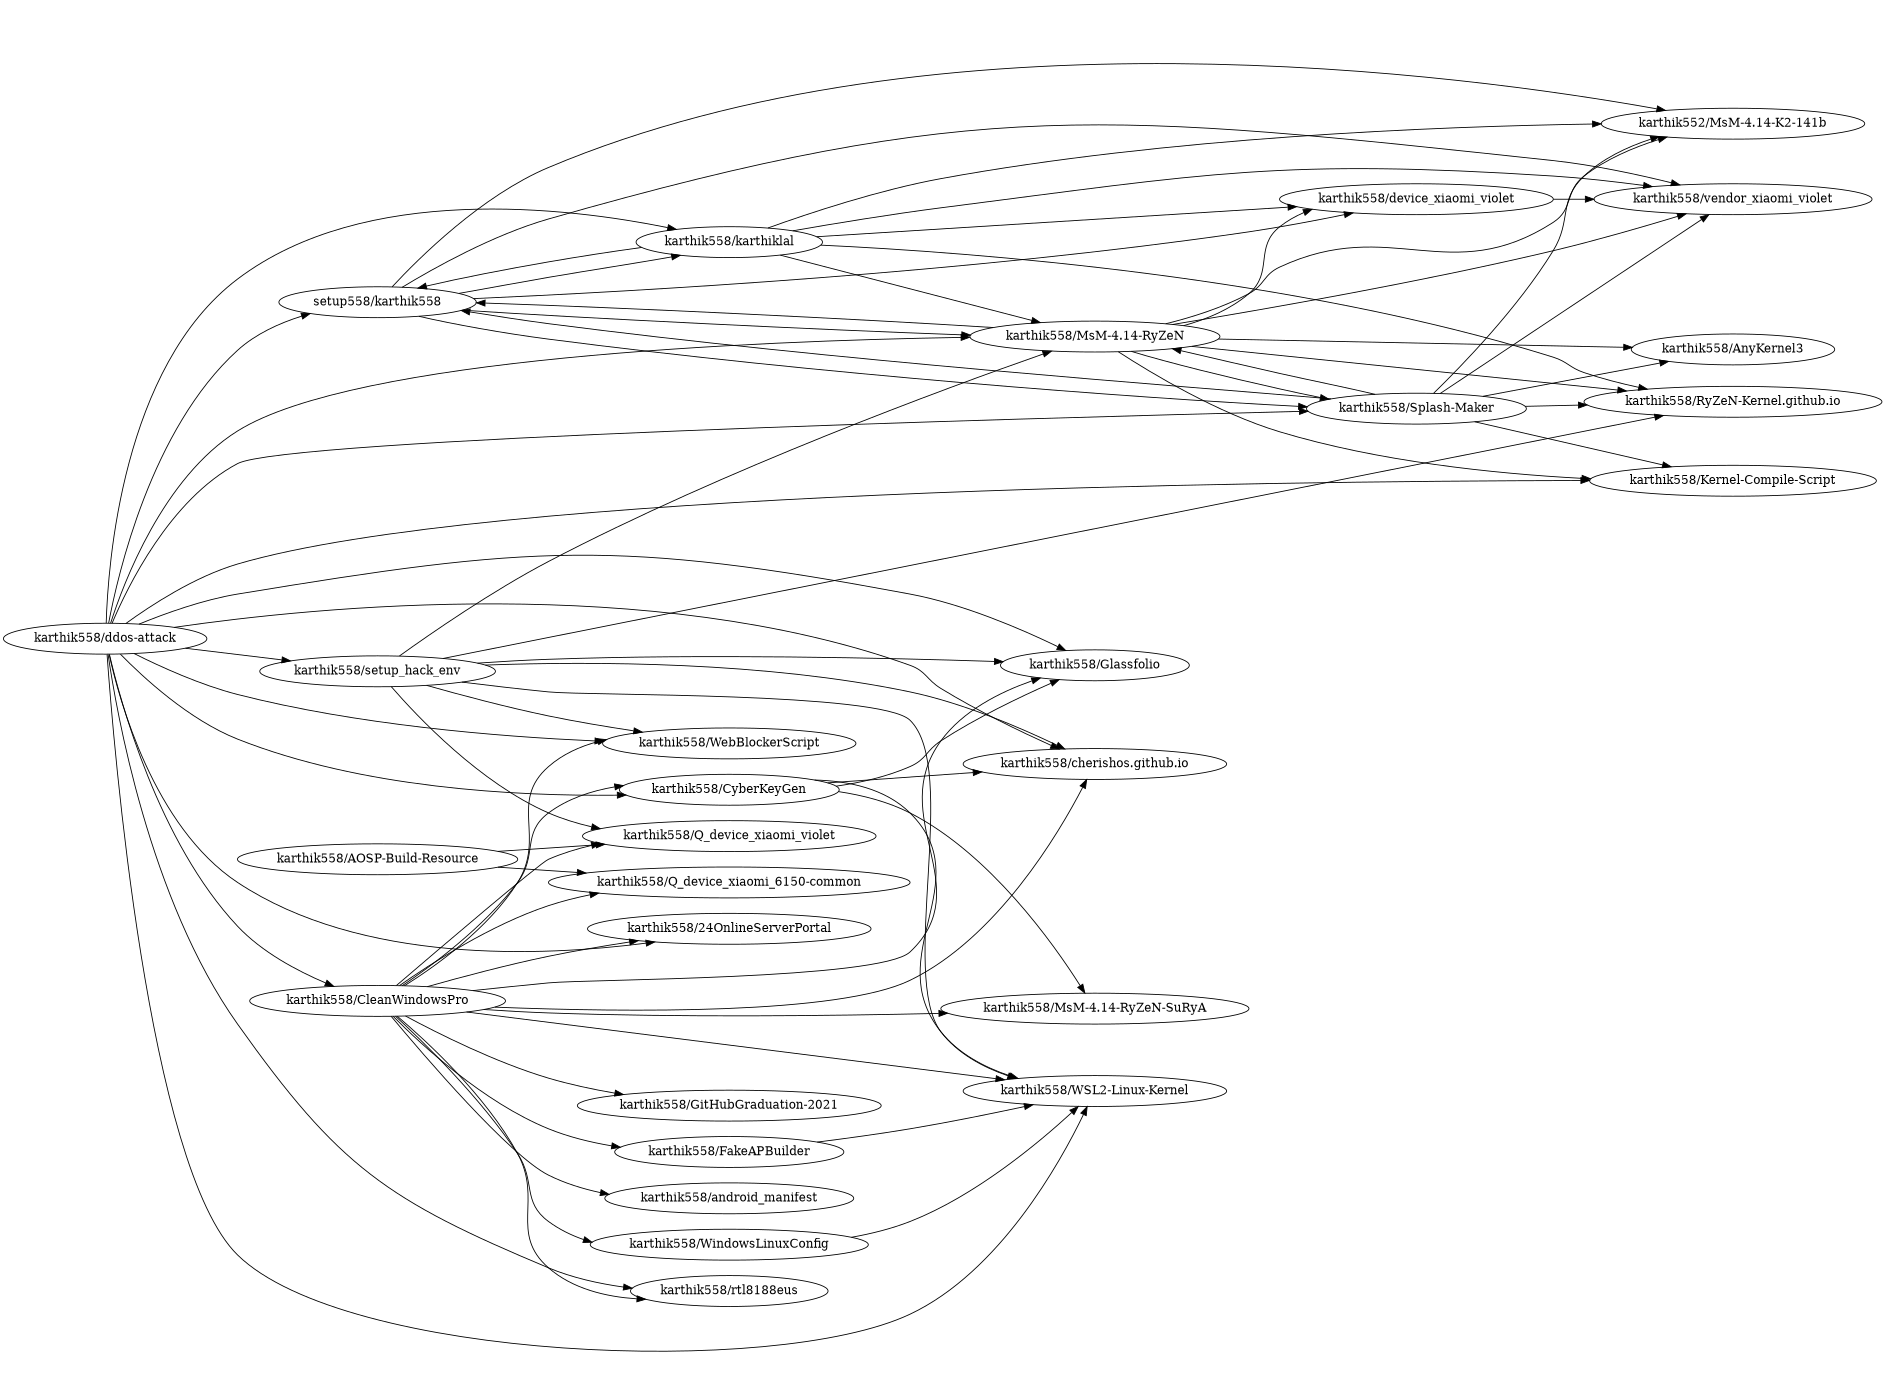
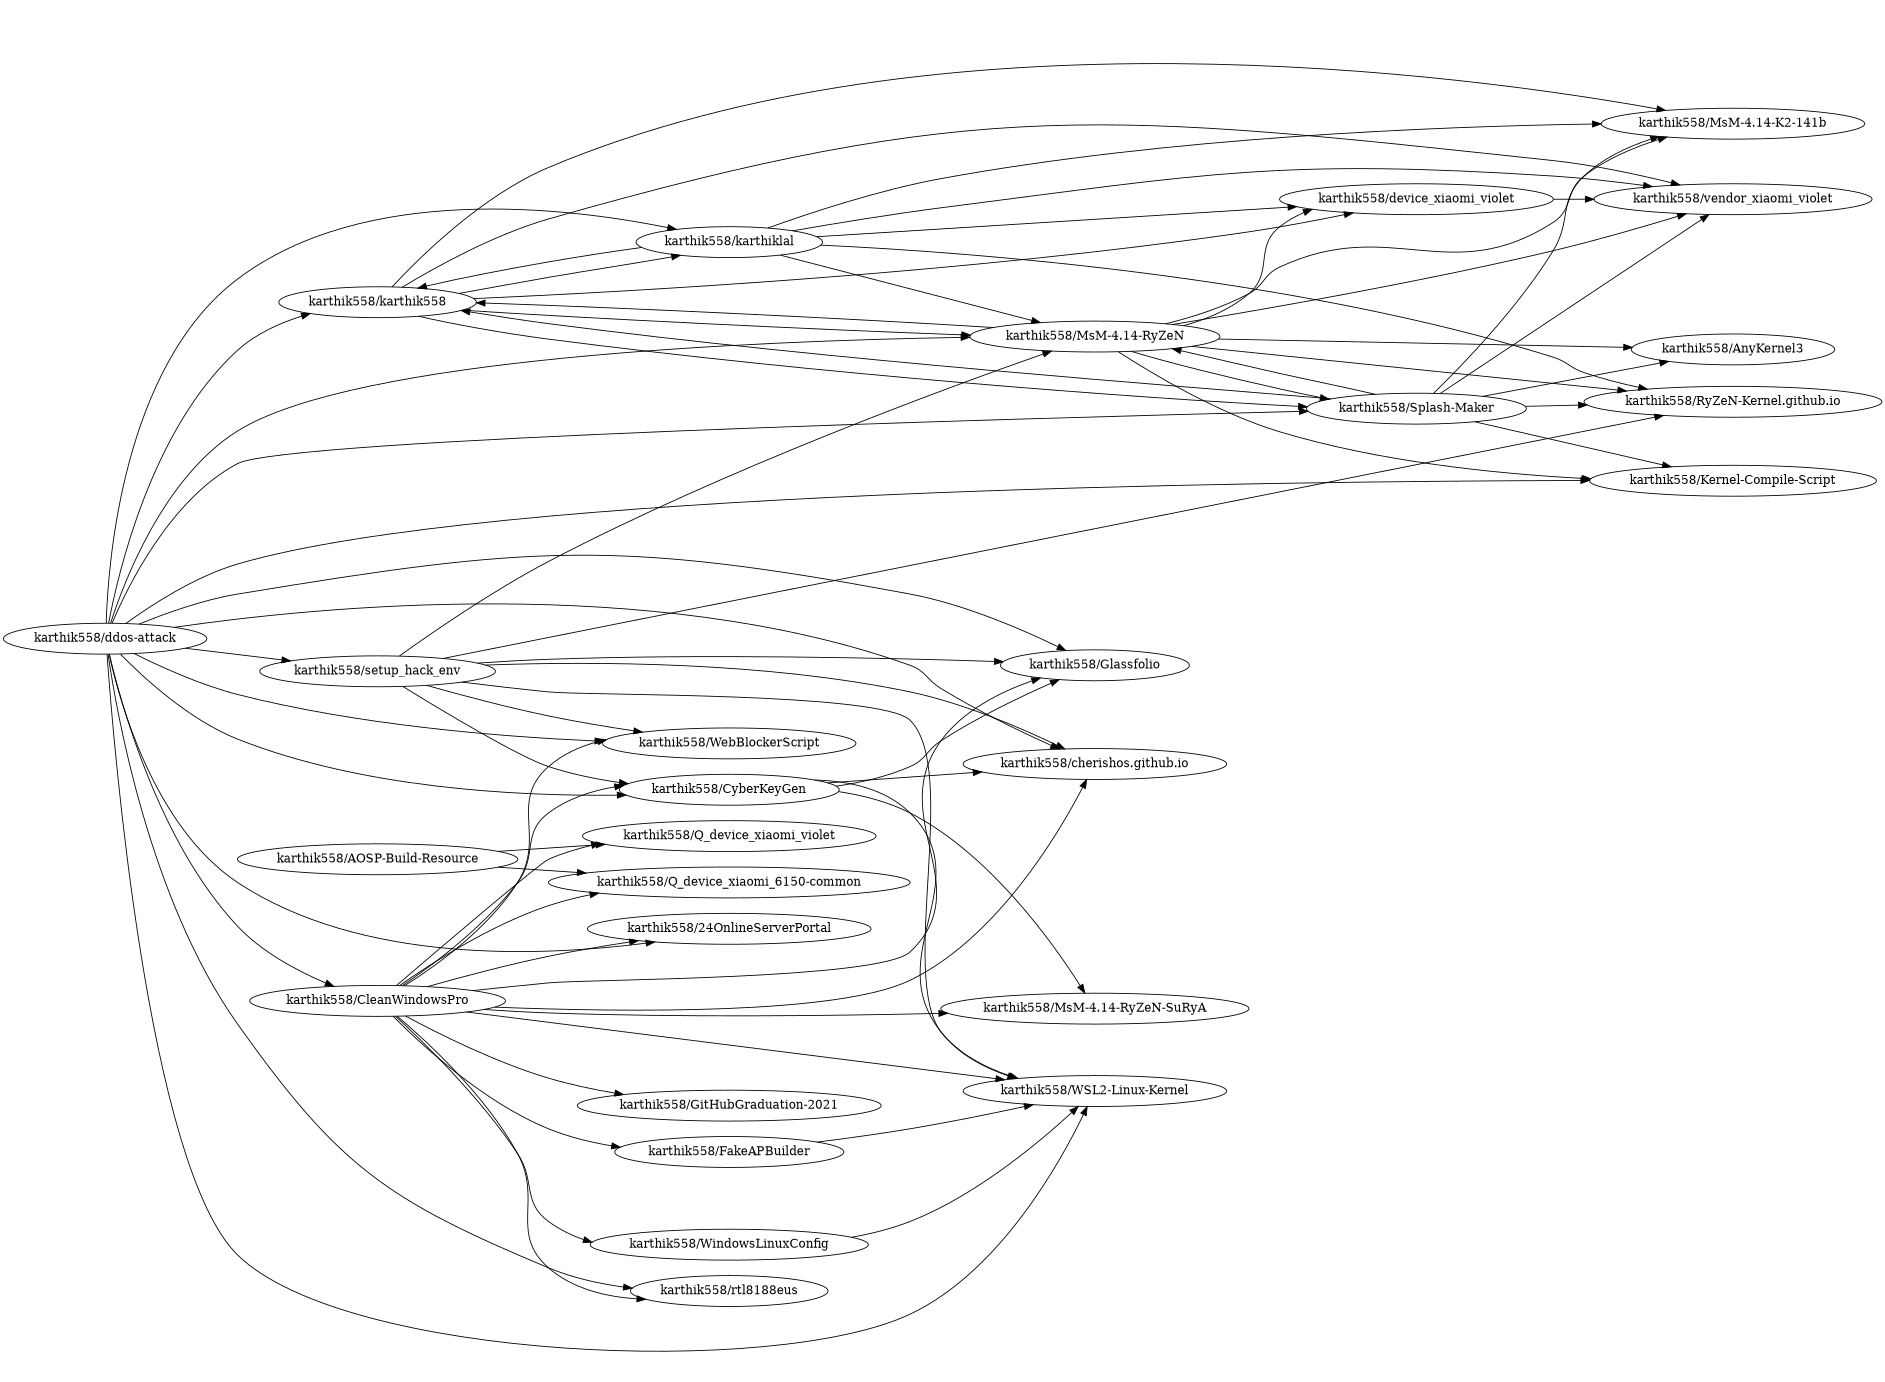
(1733, 124) -> (1733, 124)
(378, 302) -> (378, 302)
(481, 772) -> (506, 747)
(729, 1198) -> none
